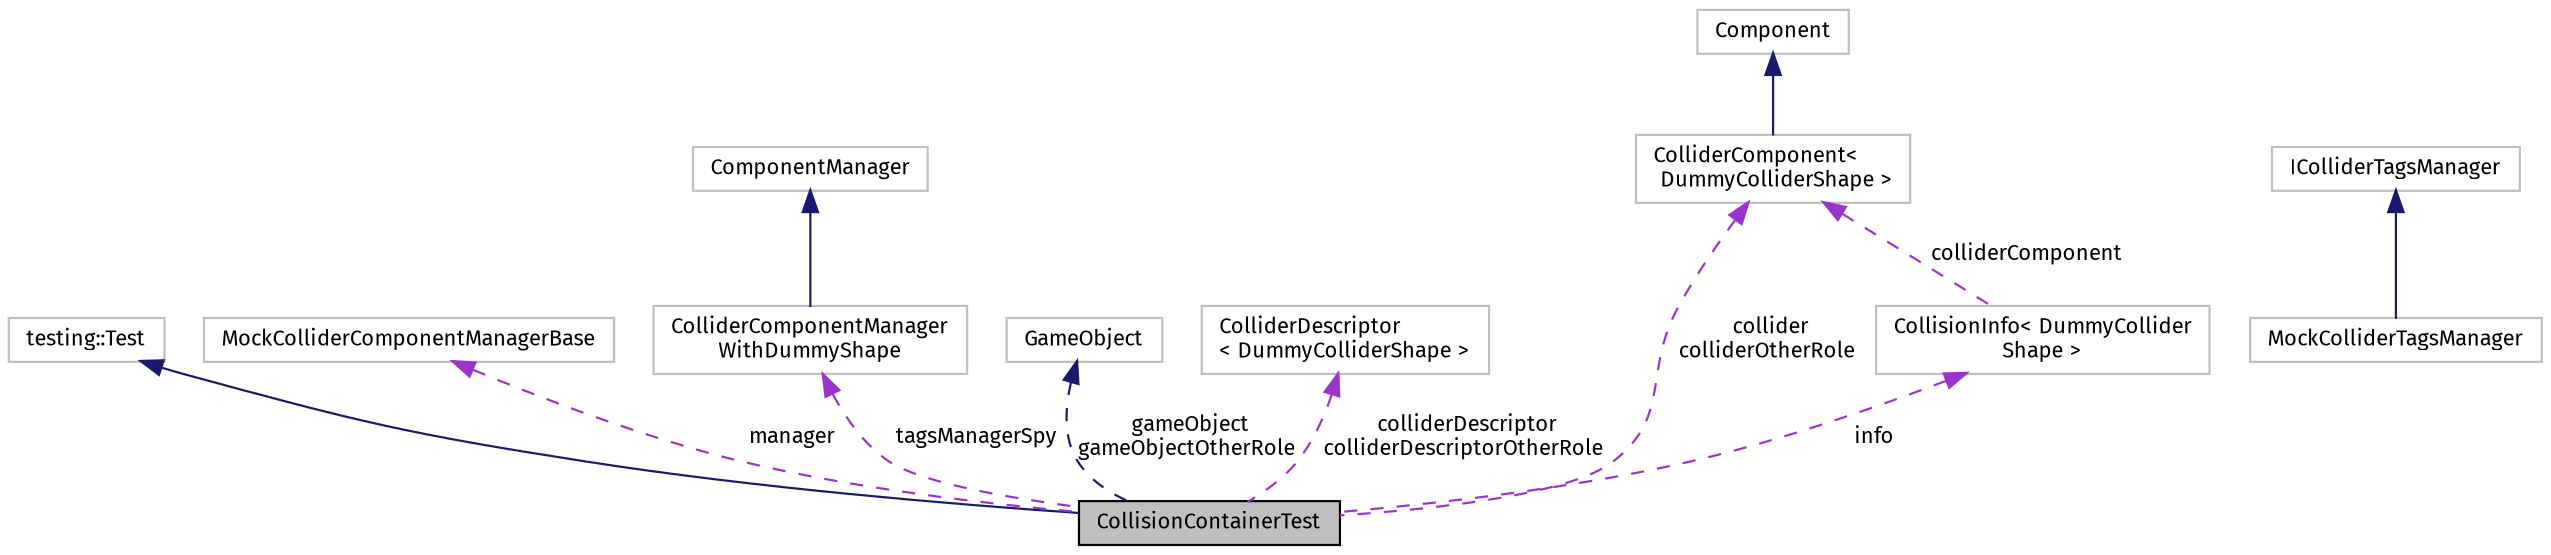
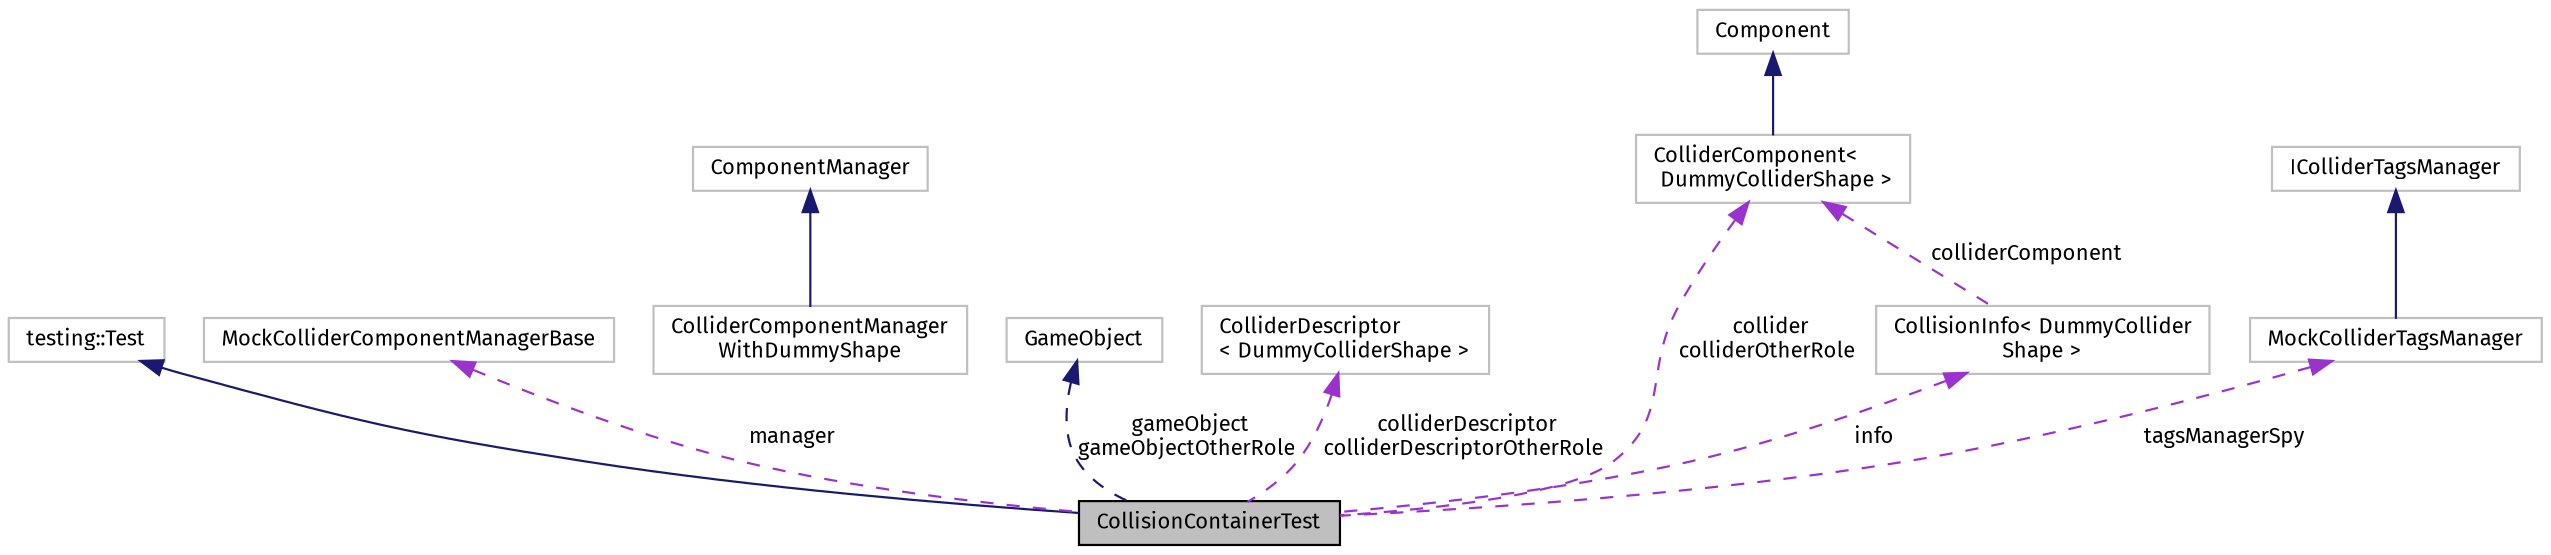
(939, 481) -> (1830, 473)
